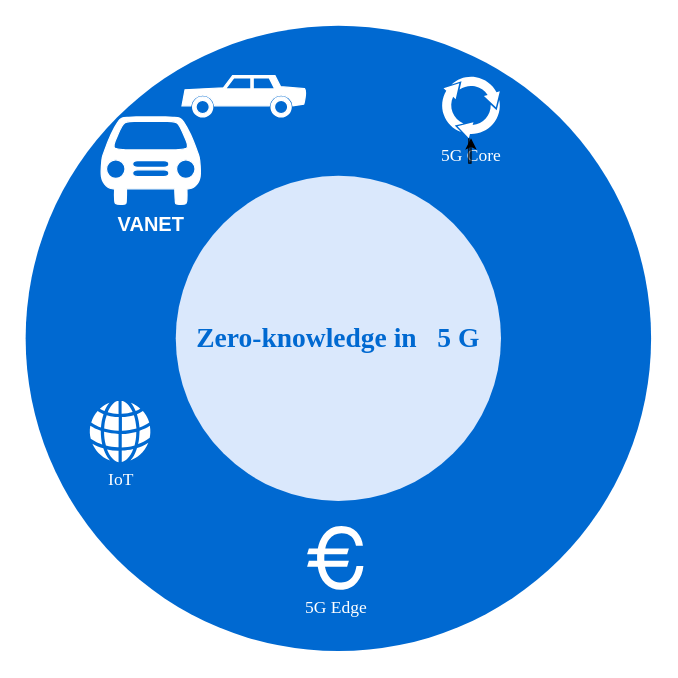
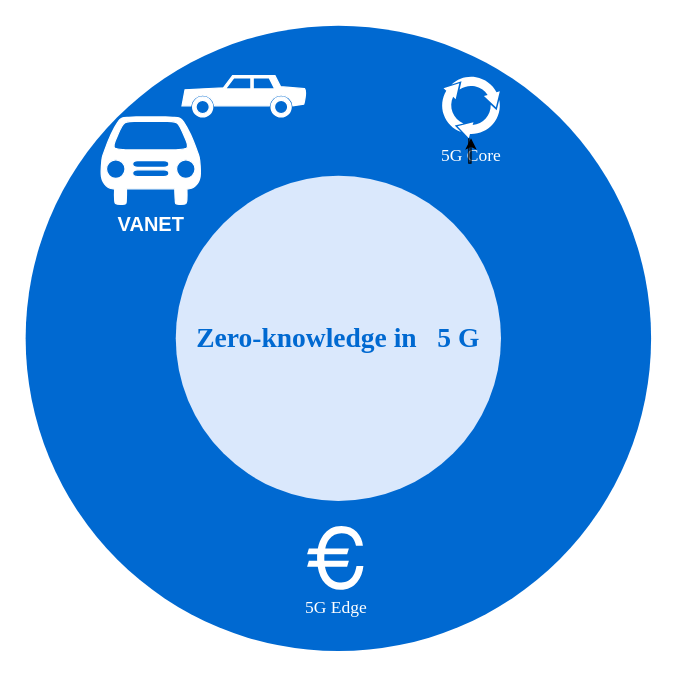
(120, 431) -> none
